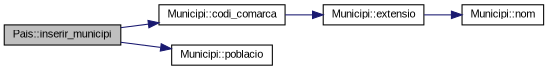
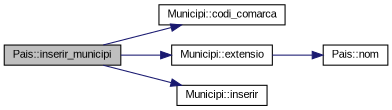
(299, 15) -> (141, 55)
(503, 15) -> (356, 55)
(222, 55) -> (222, 95)
